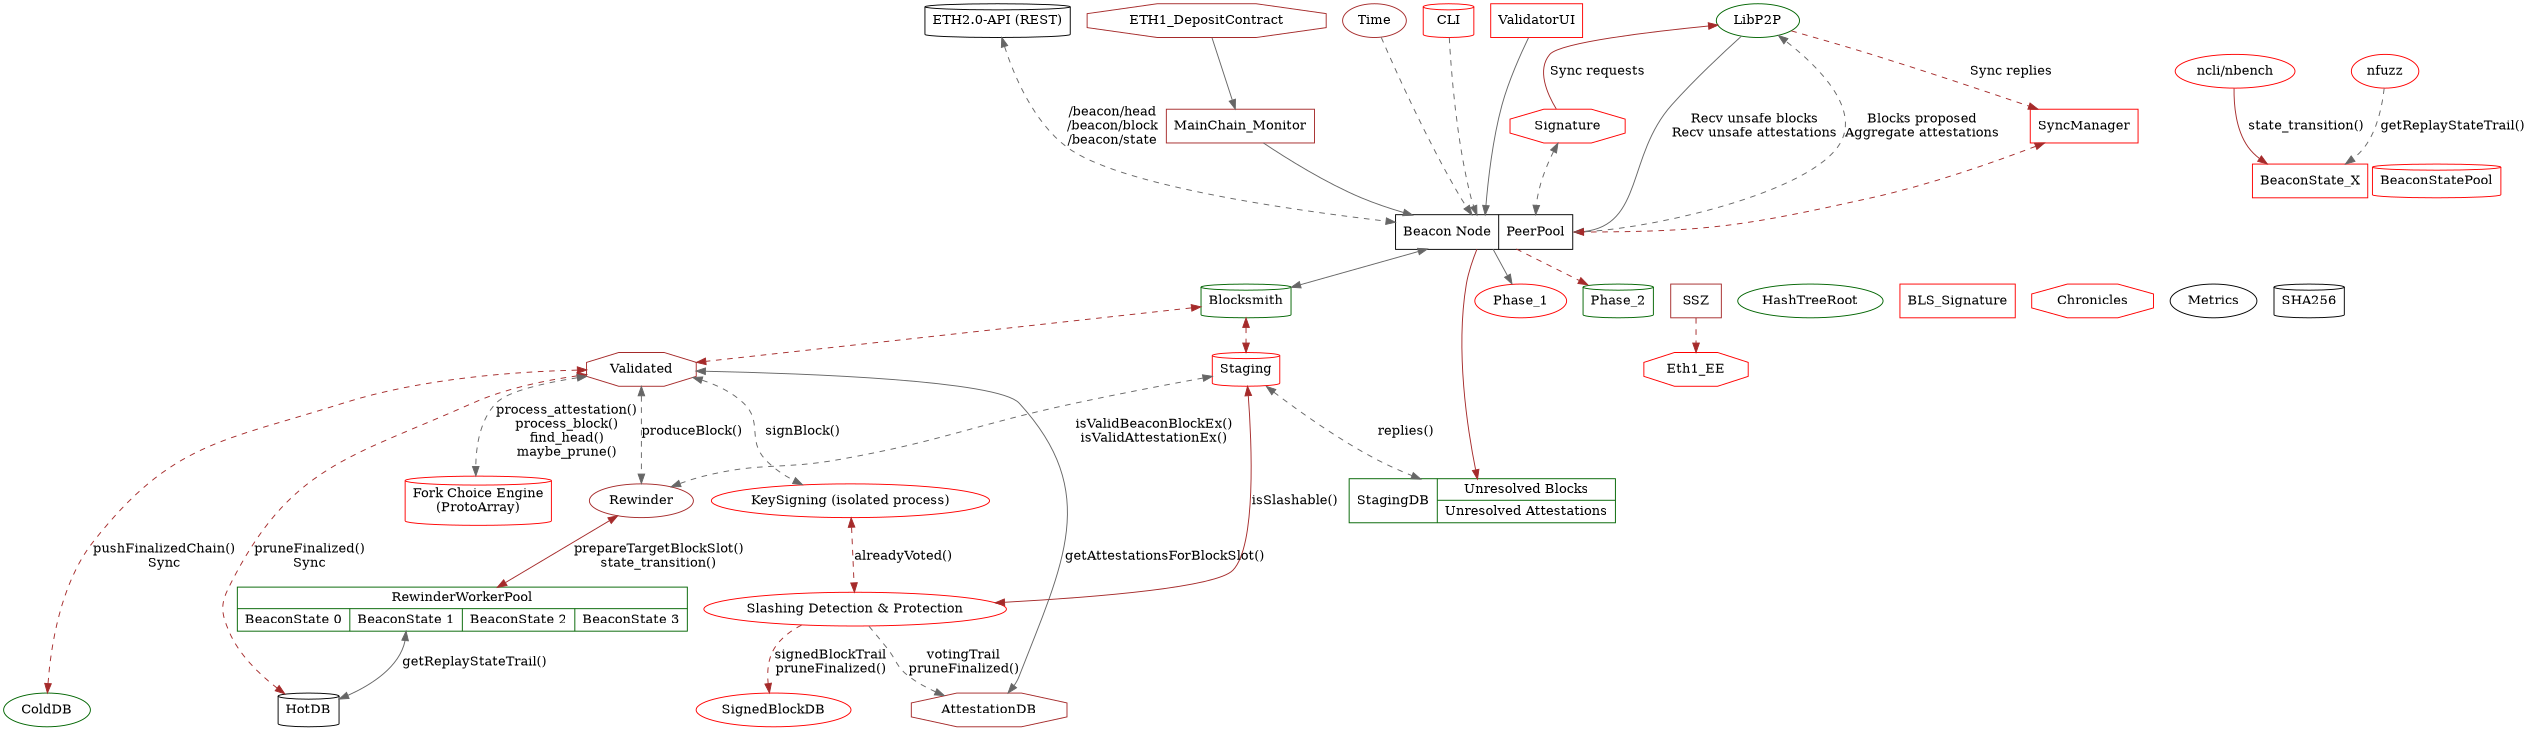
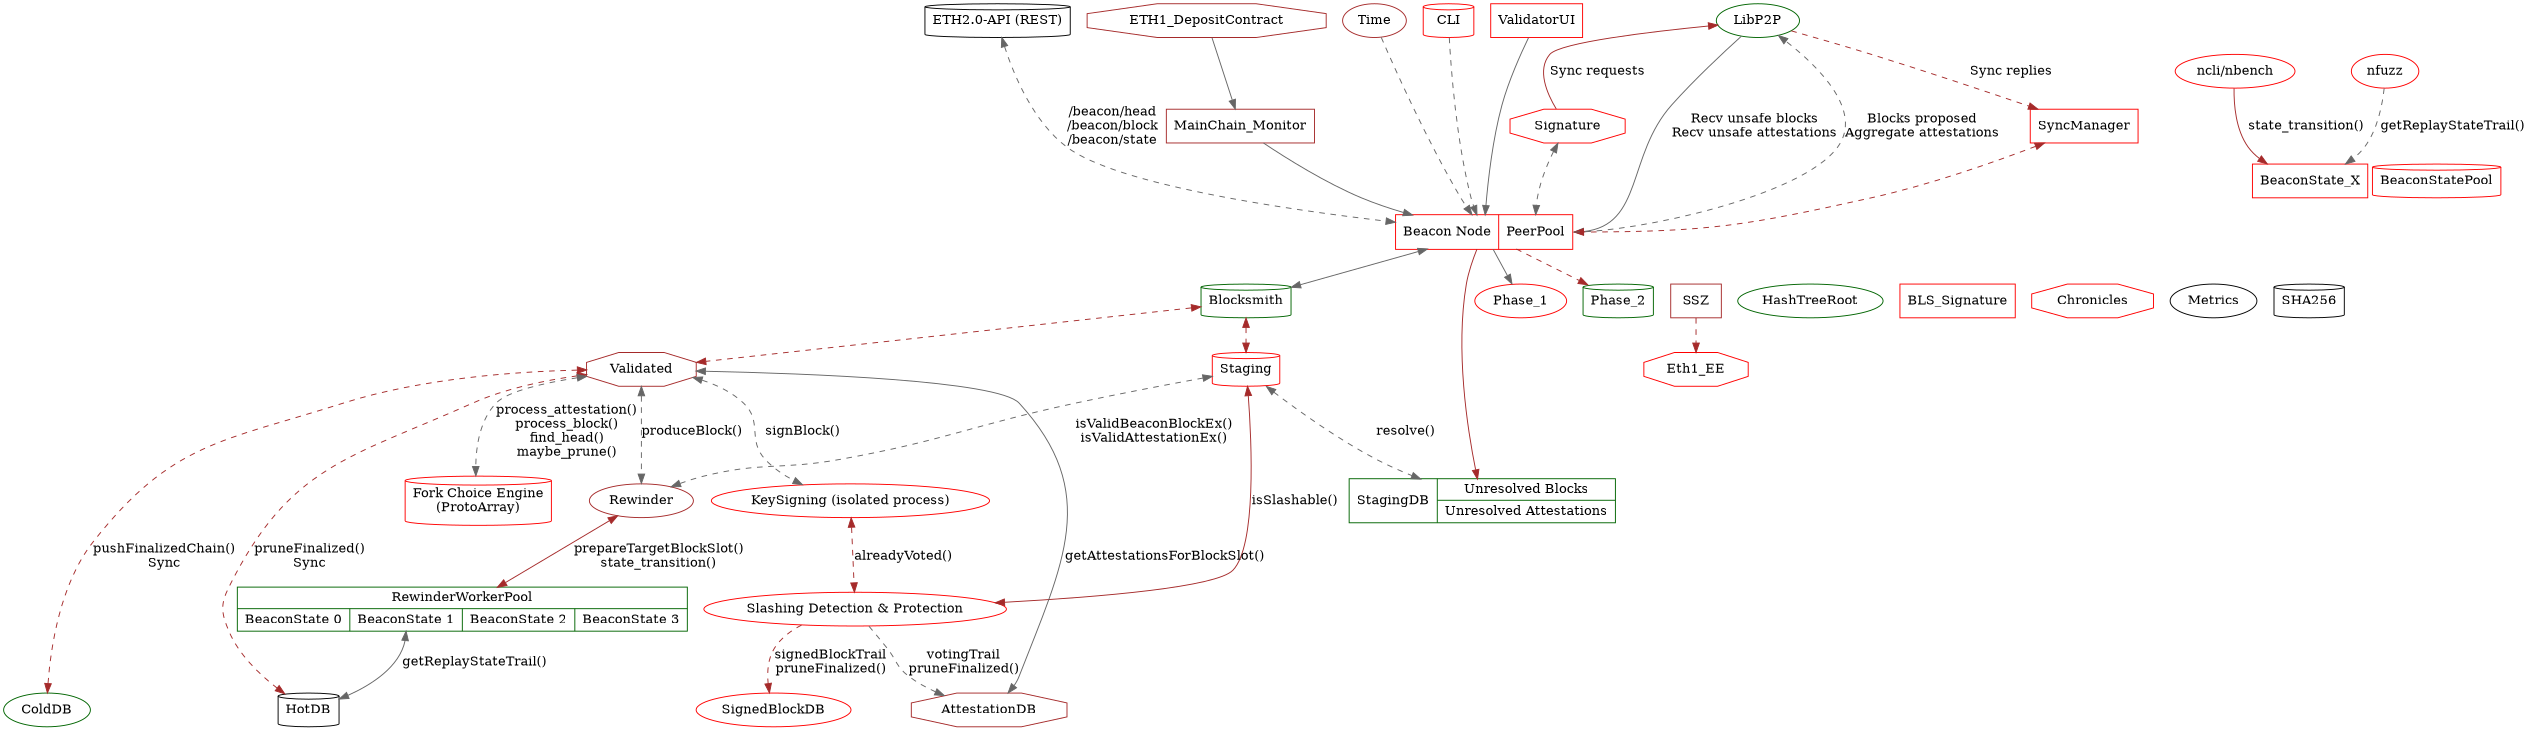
(1484, 232) -> (1484, 232)
(1406, 431) -> (1406, 431)
